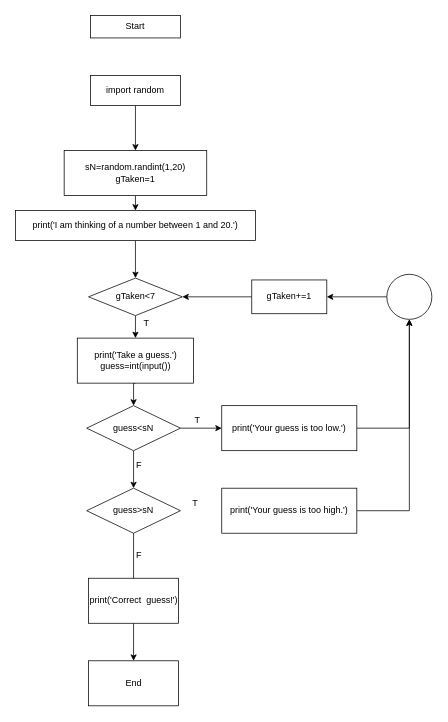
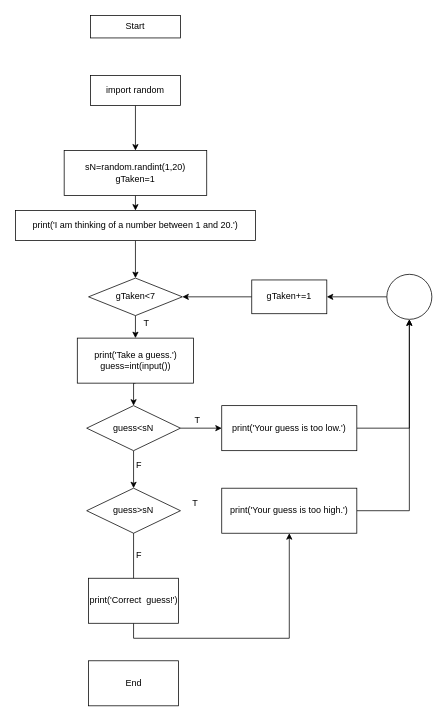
(134, 645) -> (260, 638)
